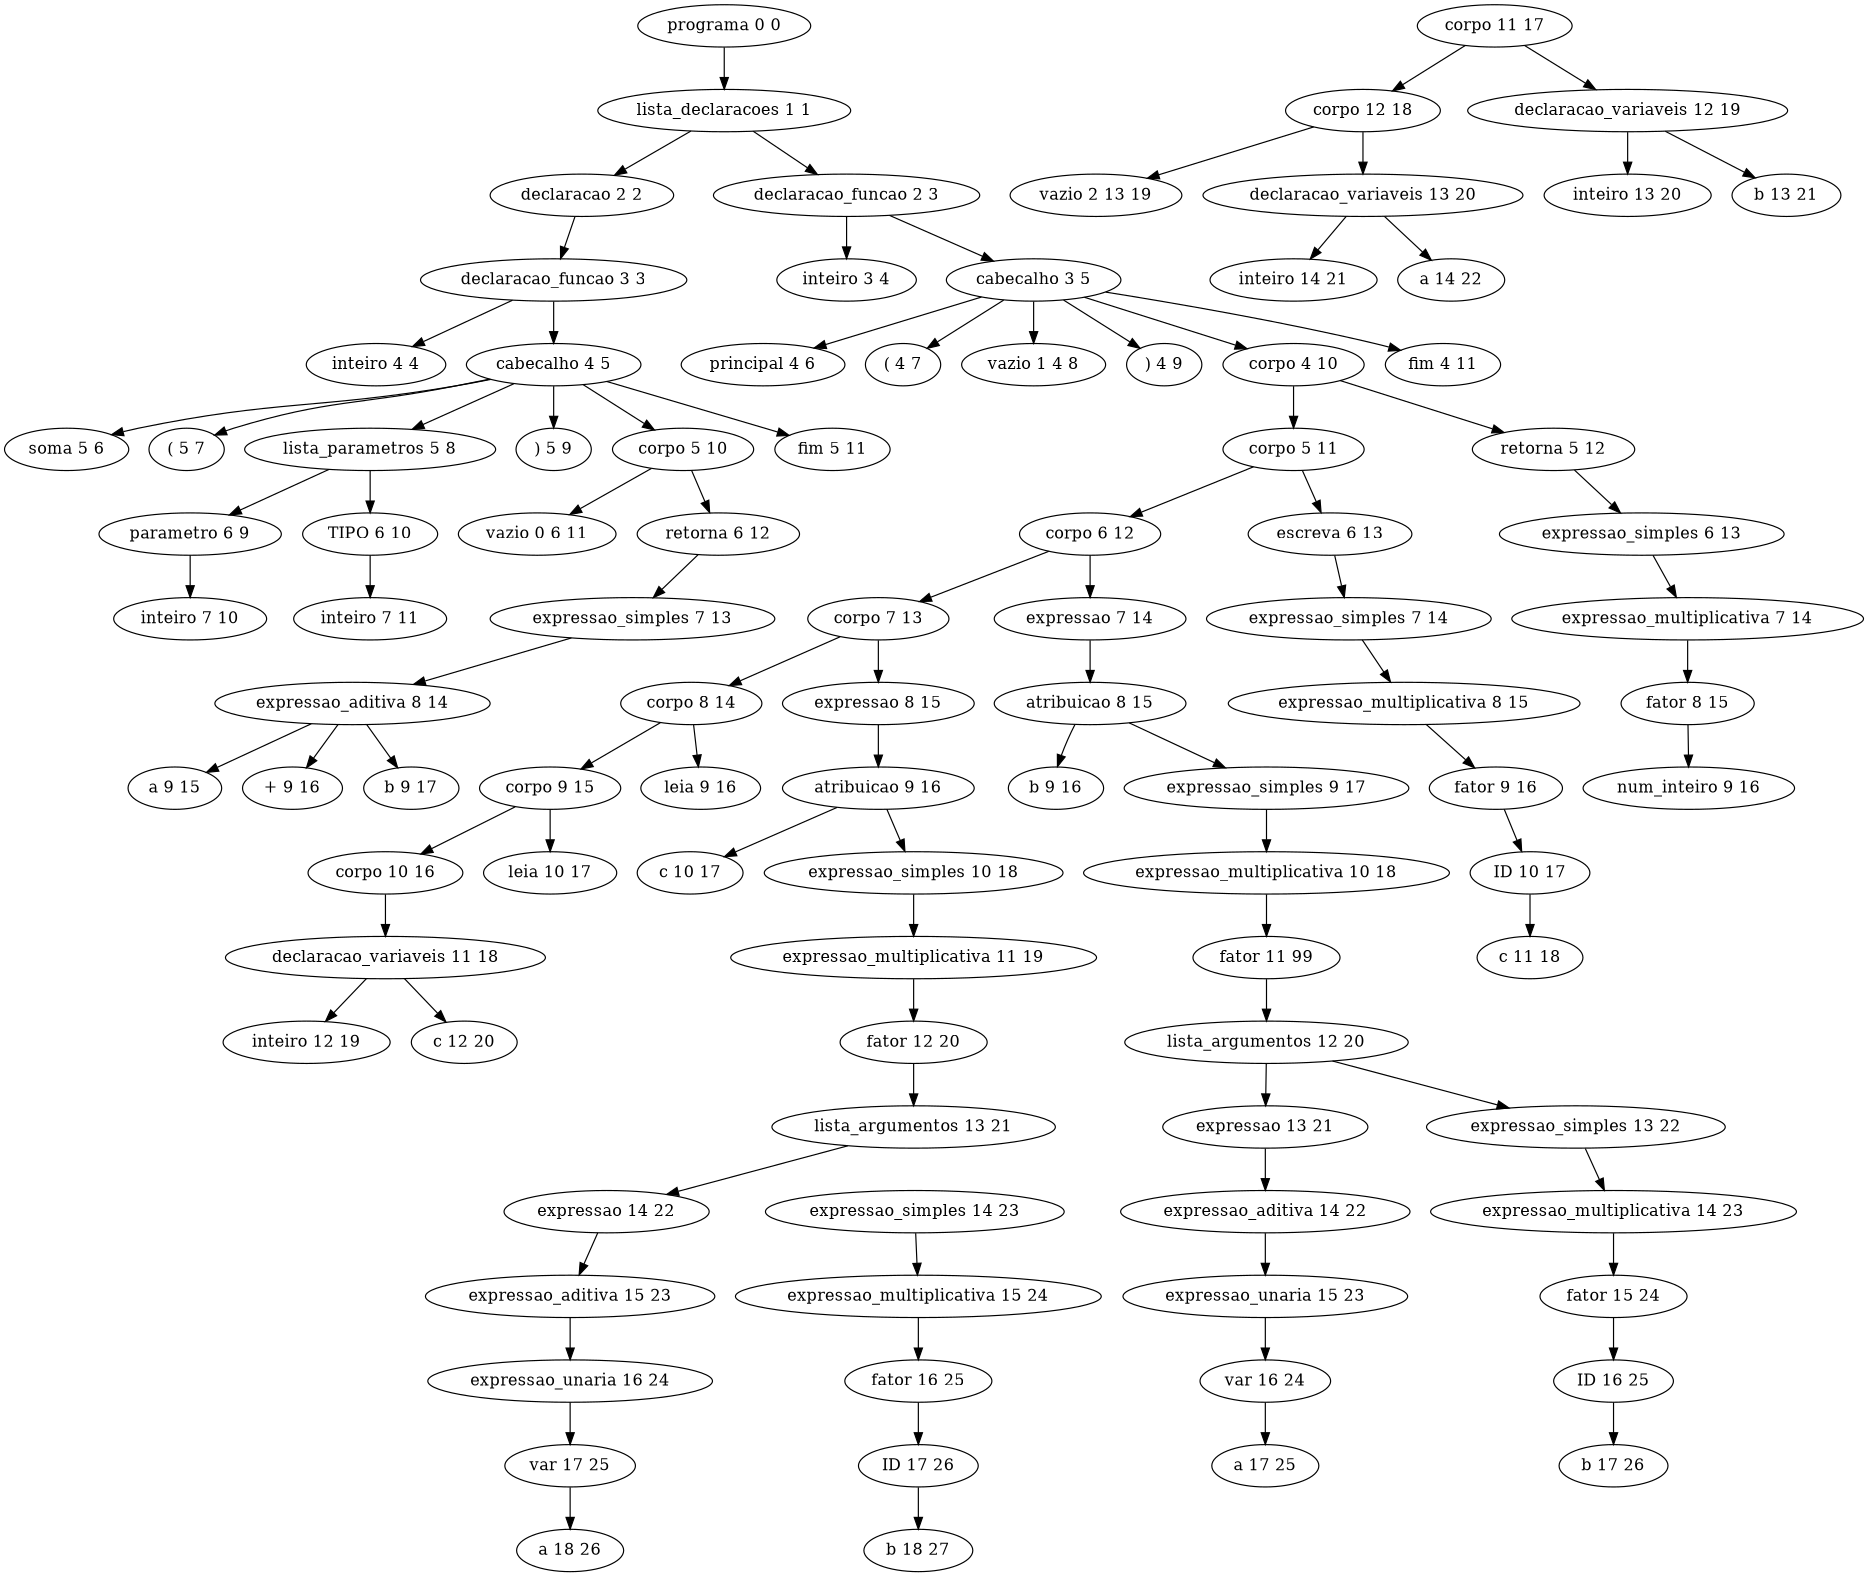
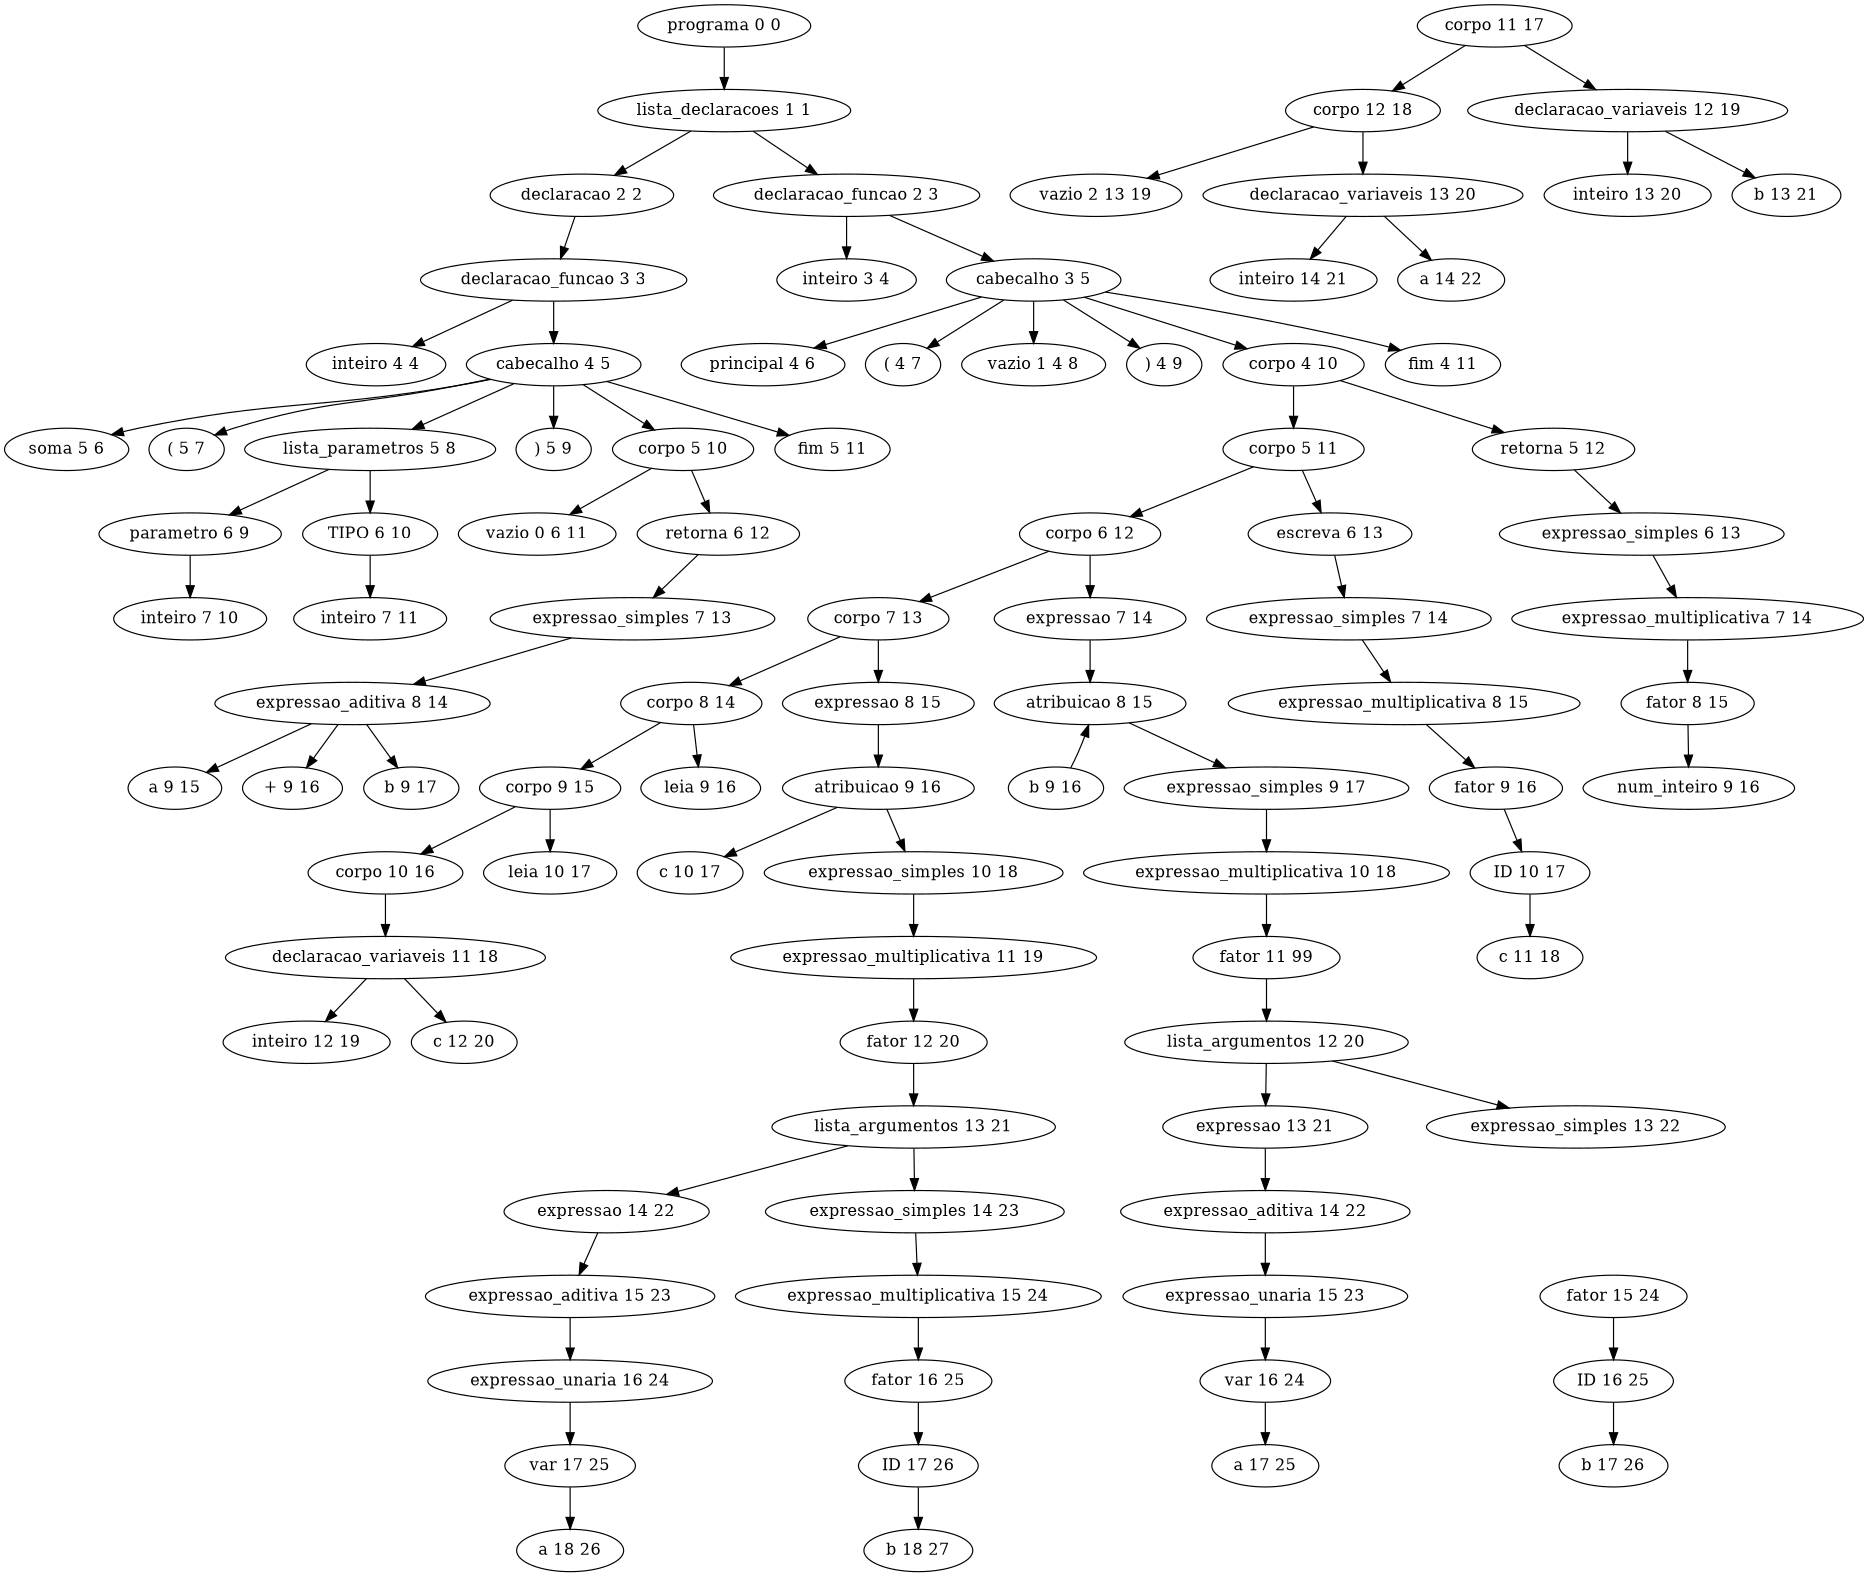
(1068, 740) -> (1078, 752)
none -> (914, 1164)
(1614, 1212) -> none
